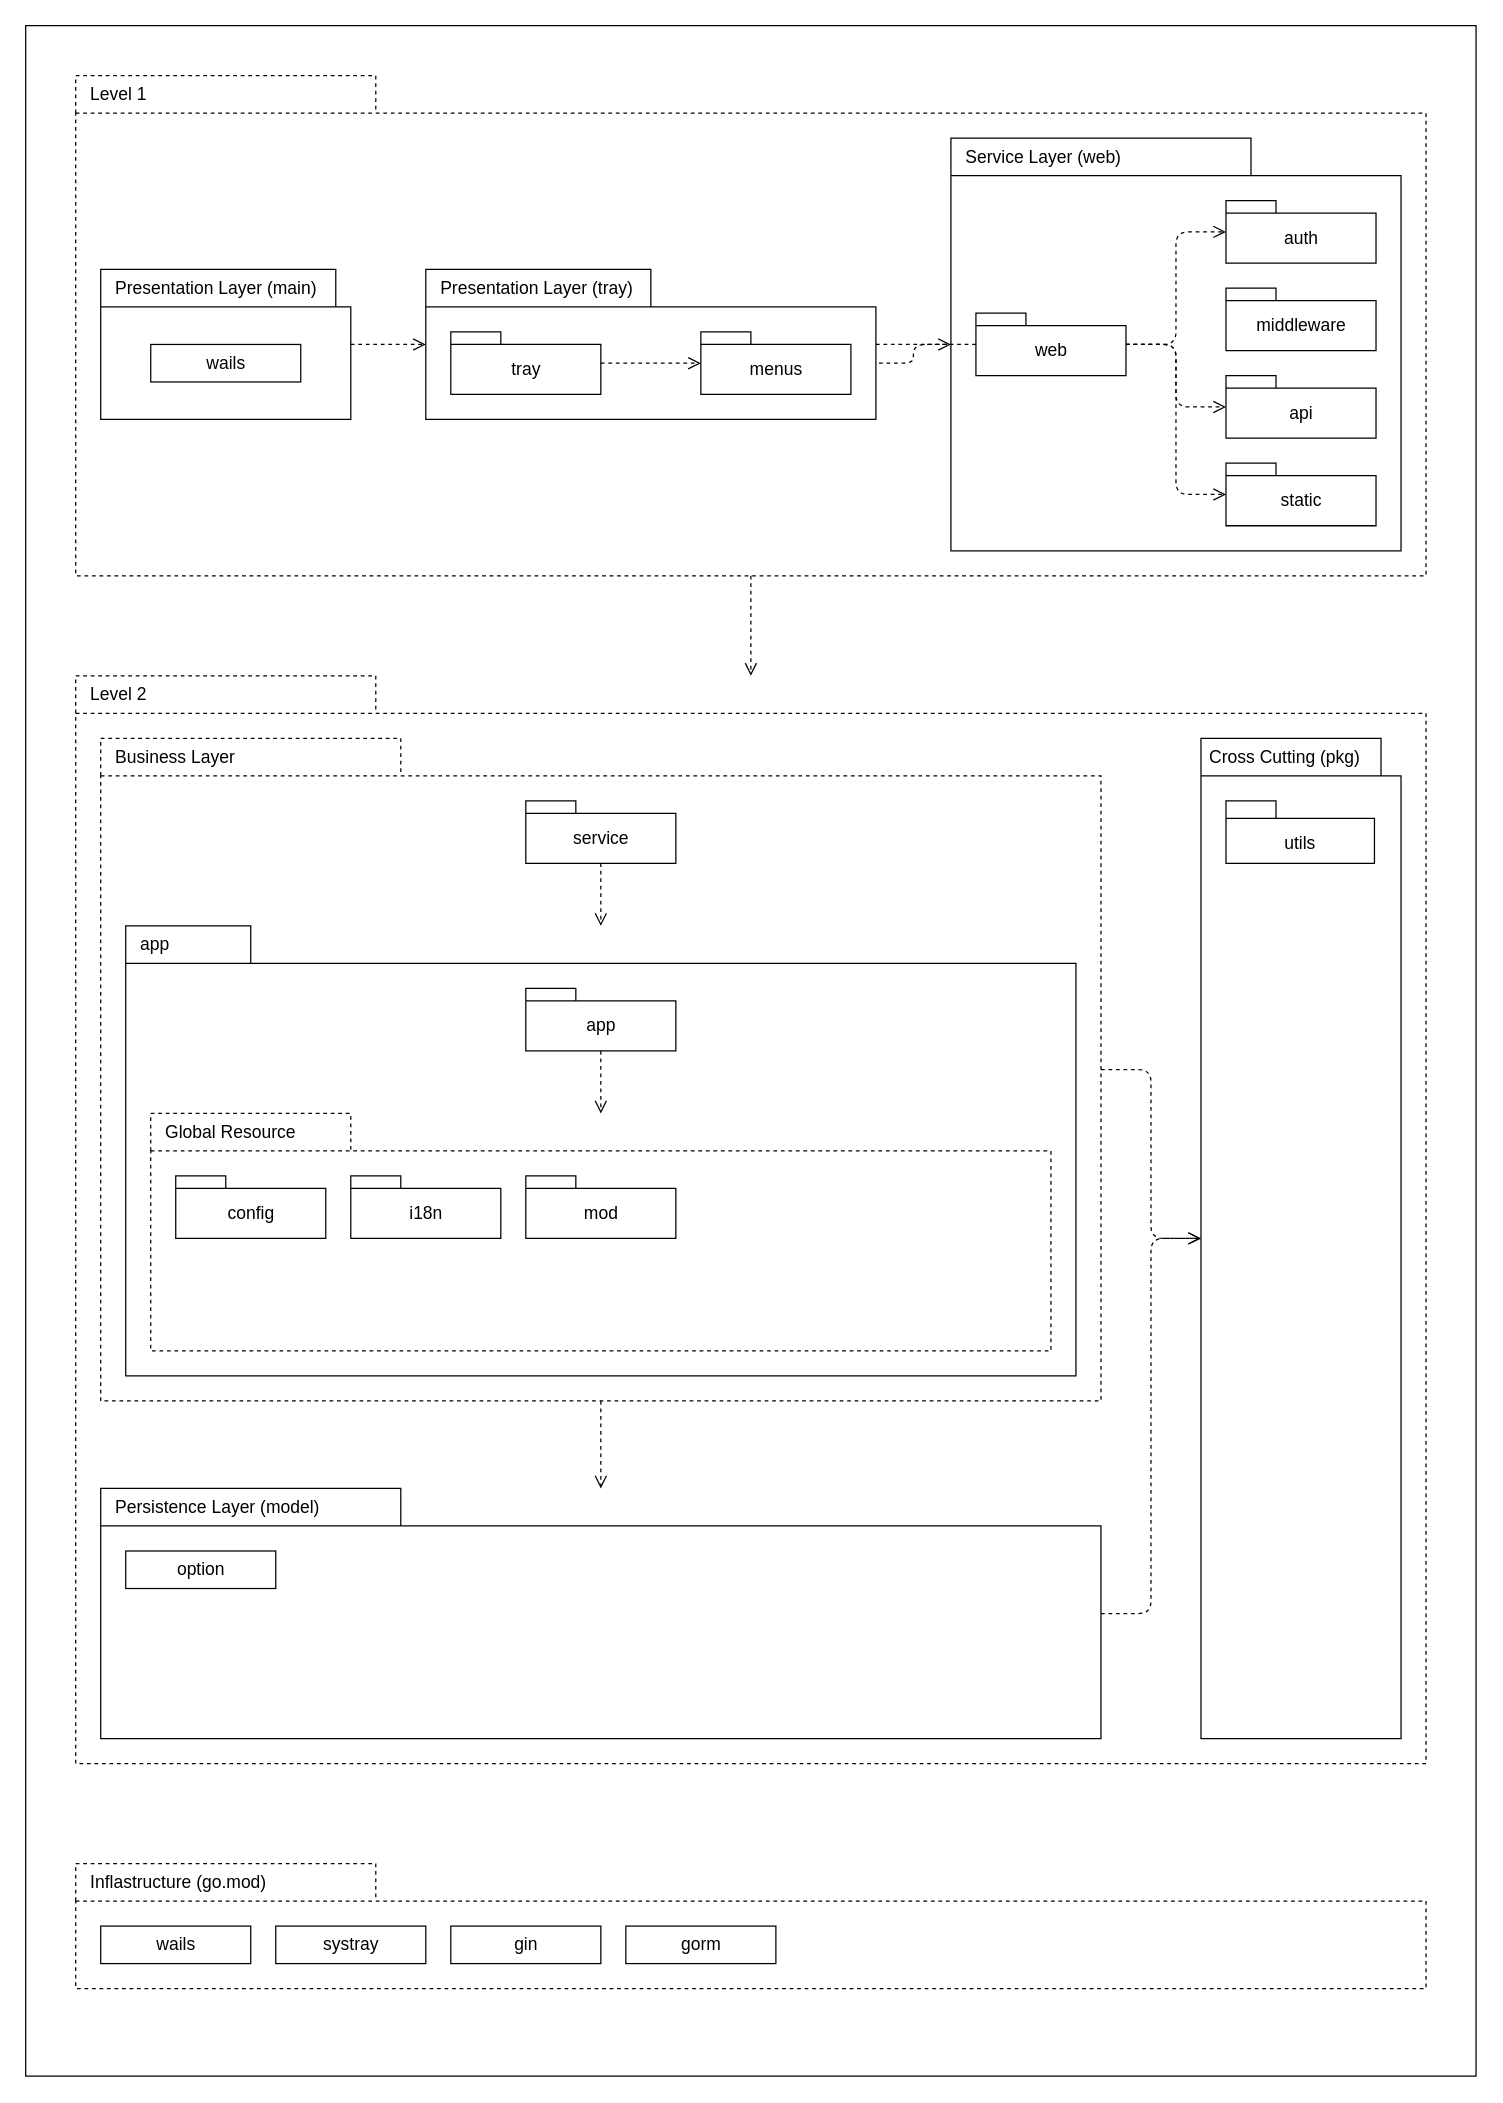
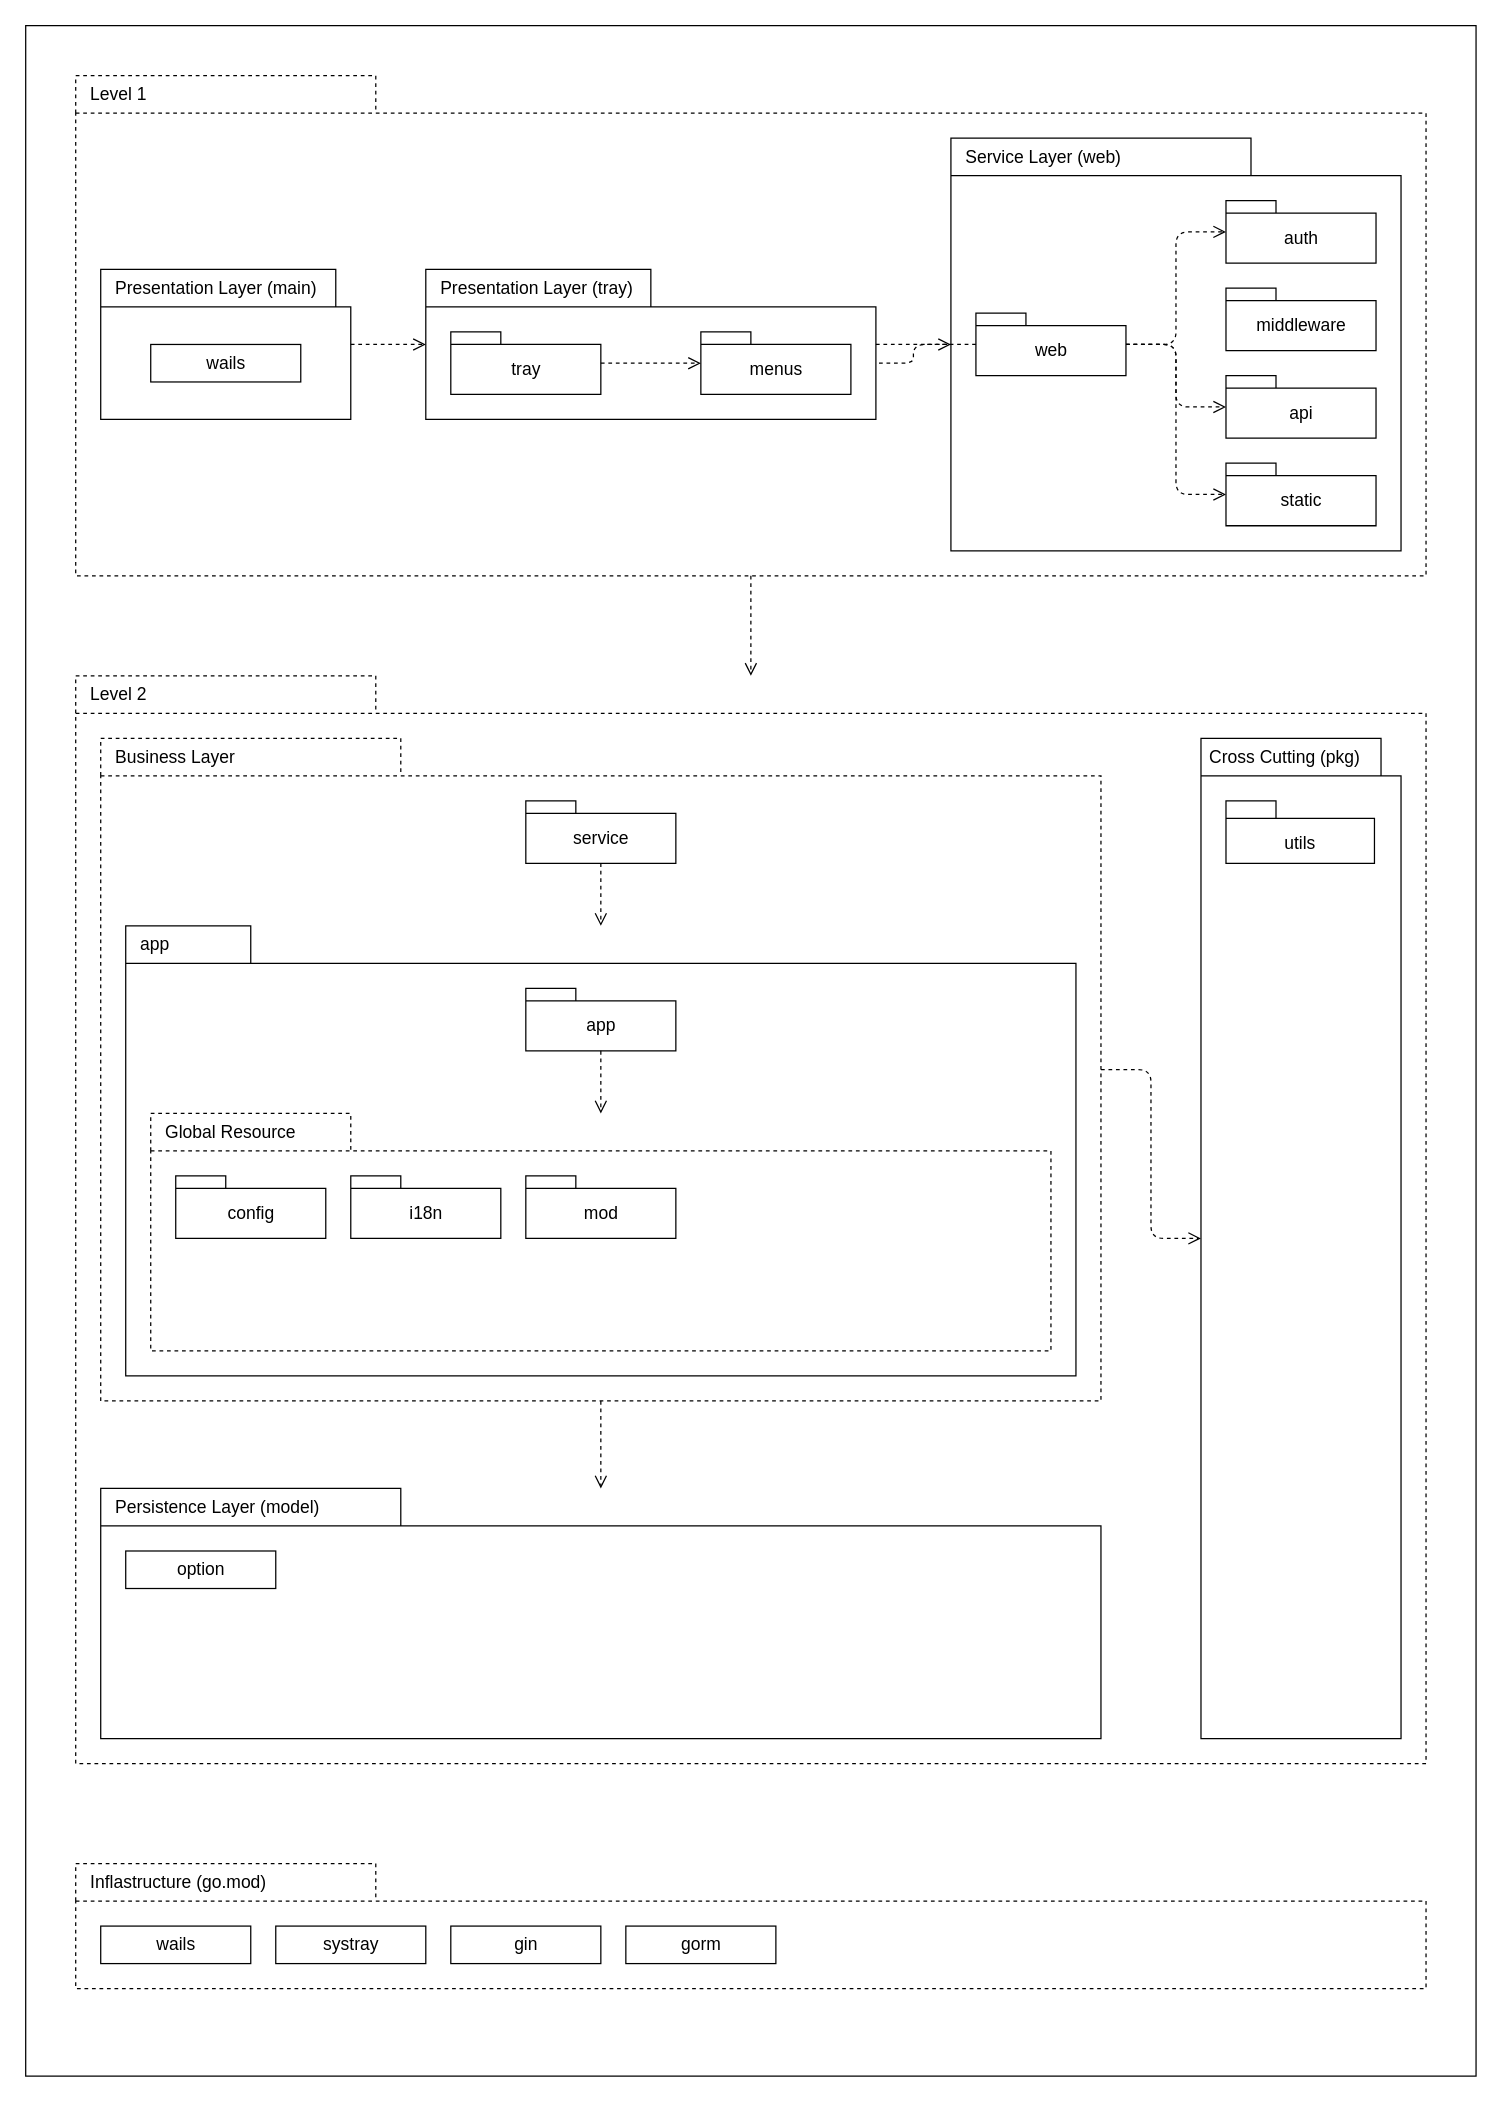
(1151, 1448) -> none
